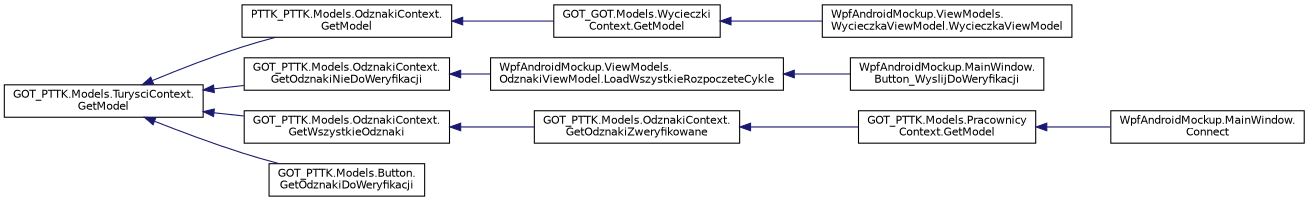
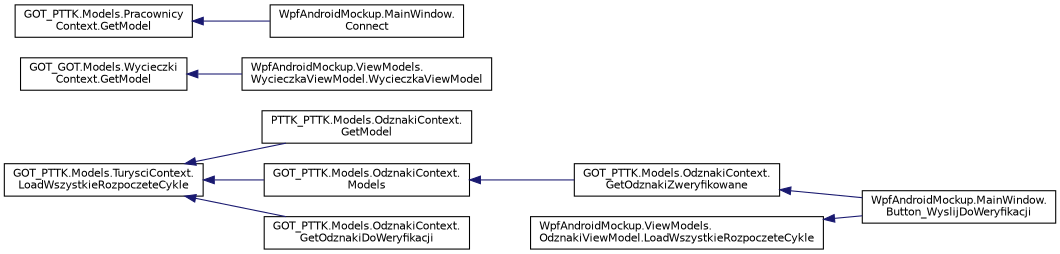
(508, 21) -> none
(347, 74) -> none
(104, 101) -> (104, 180)
(347, 127) -> (367, 180)
(805, 127) -> (826, 194)
(347, 180) -> (367, 233)
